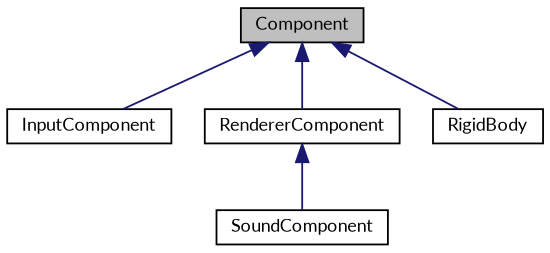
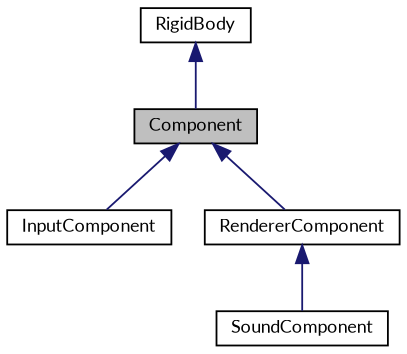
(403, 80) -> (196, 85)
